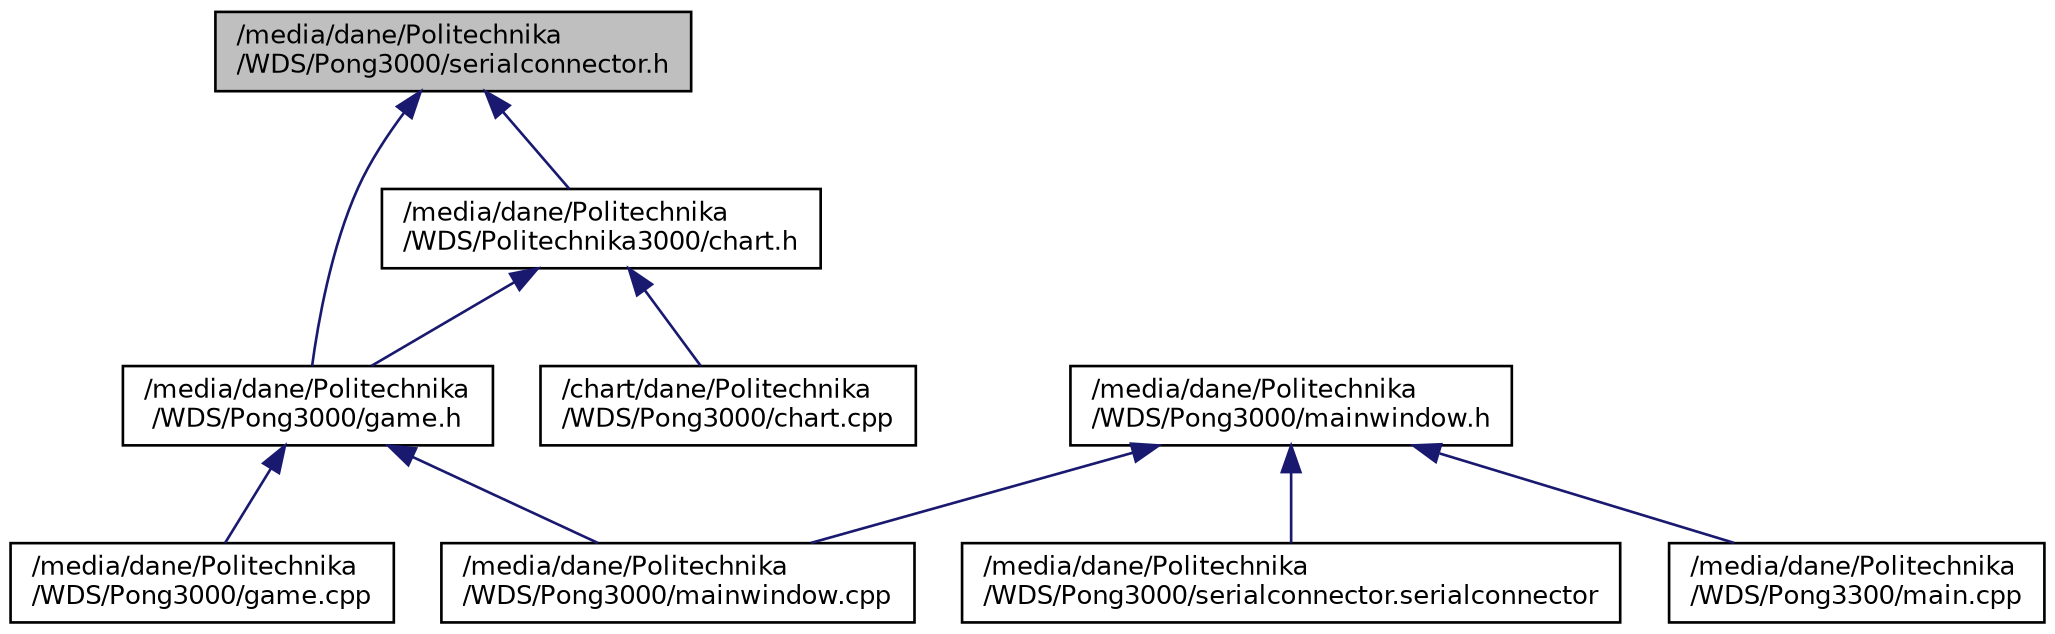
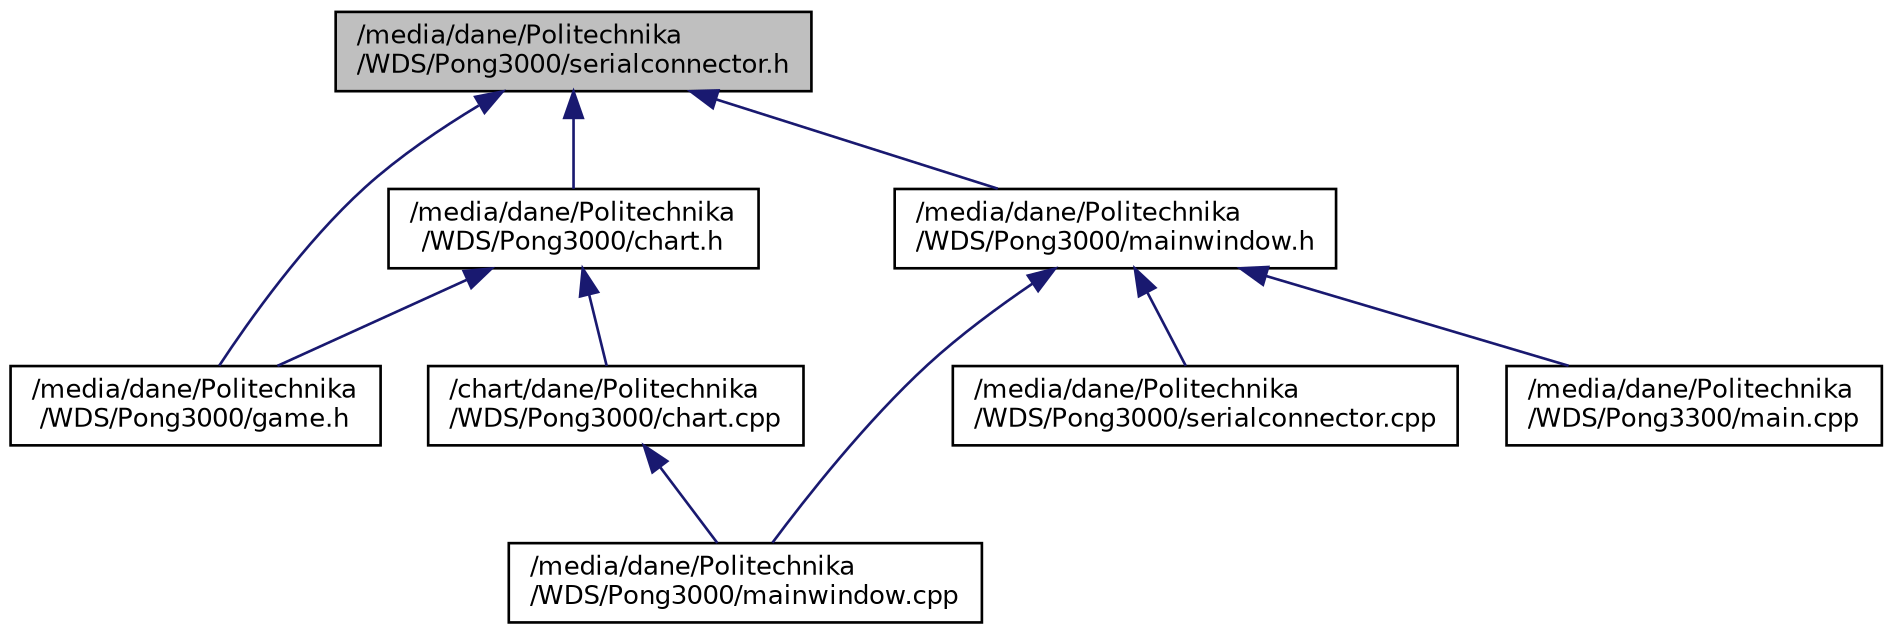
none -> (857, 144)
(601, 229) -> (574, 229)
(505, 500) -> (689, 505)
(202, 583) -> none
(1291, 583) -> (1205, 406)
